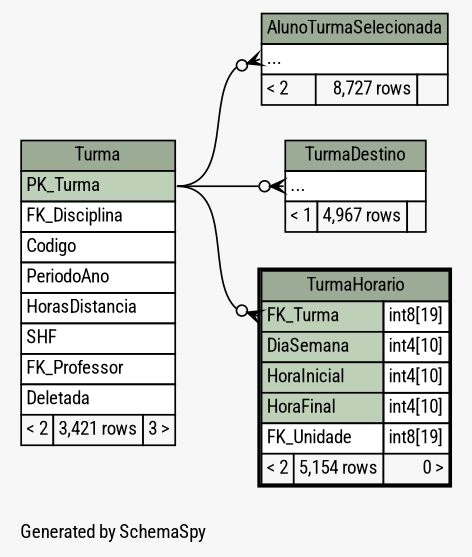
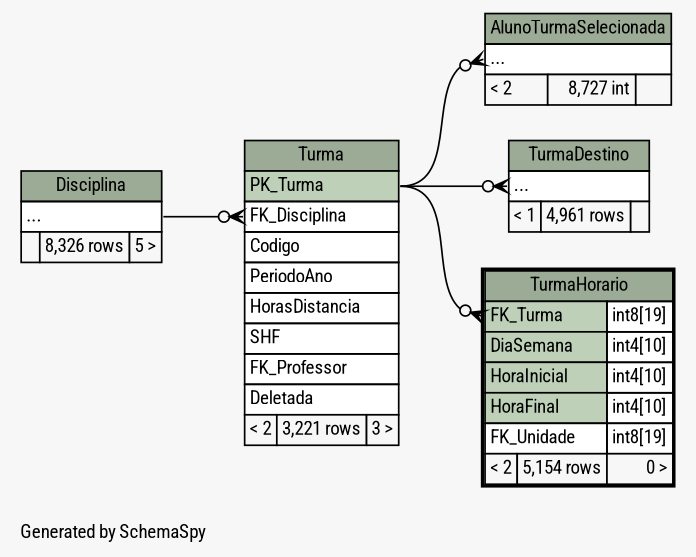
(372, 89) -> (599, 89)
(362, 216) -> (586, 216)
none -> (91, 217)
(98, 429) -> (322, 429)
